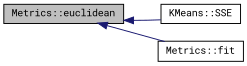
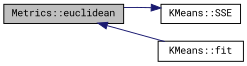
(147, 20) -> (138, 7)
(201, 51) -> (201, 51)
